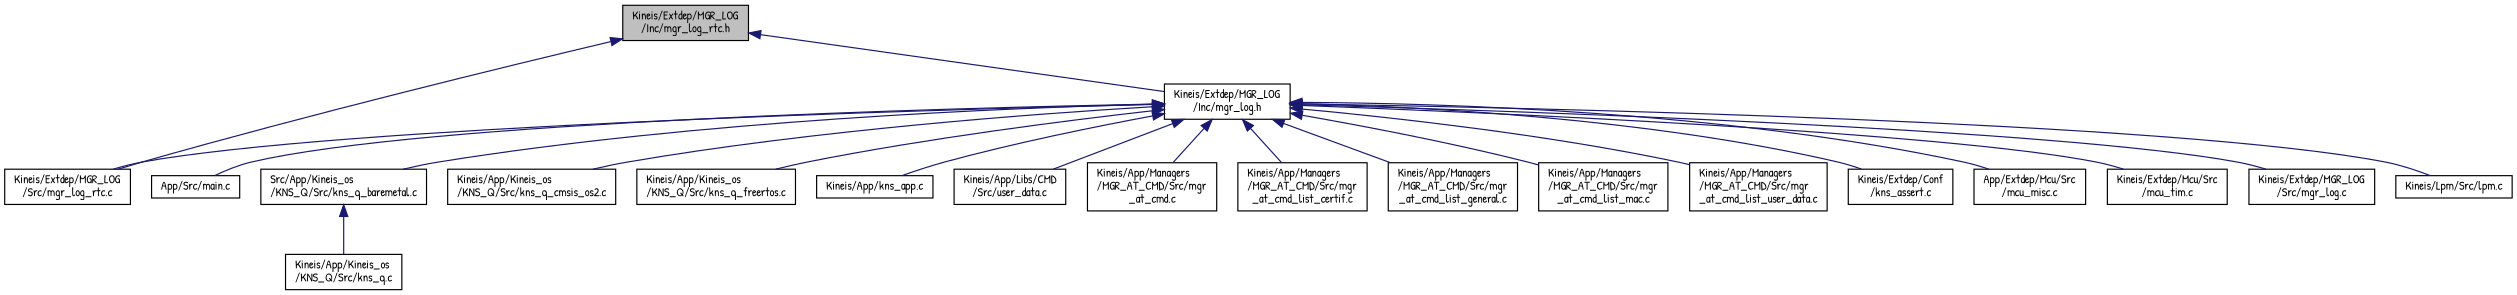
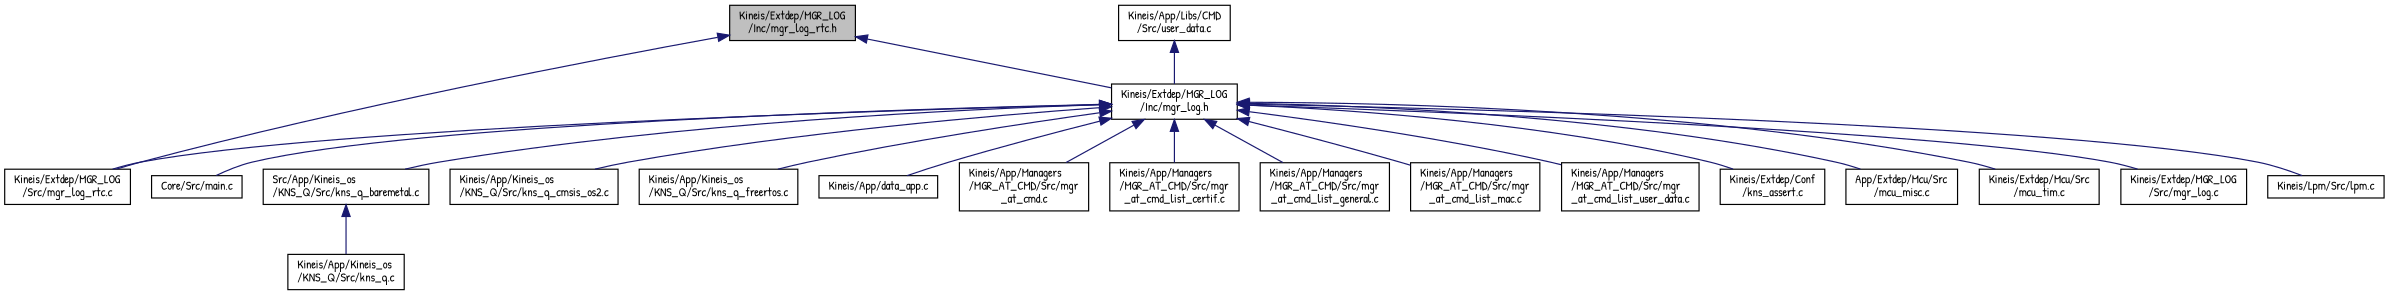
(1113, 146) -> (1174, 68)
(196, 187) -> (197, 187)
(875, 187) -> (878, 187)
